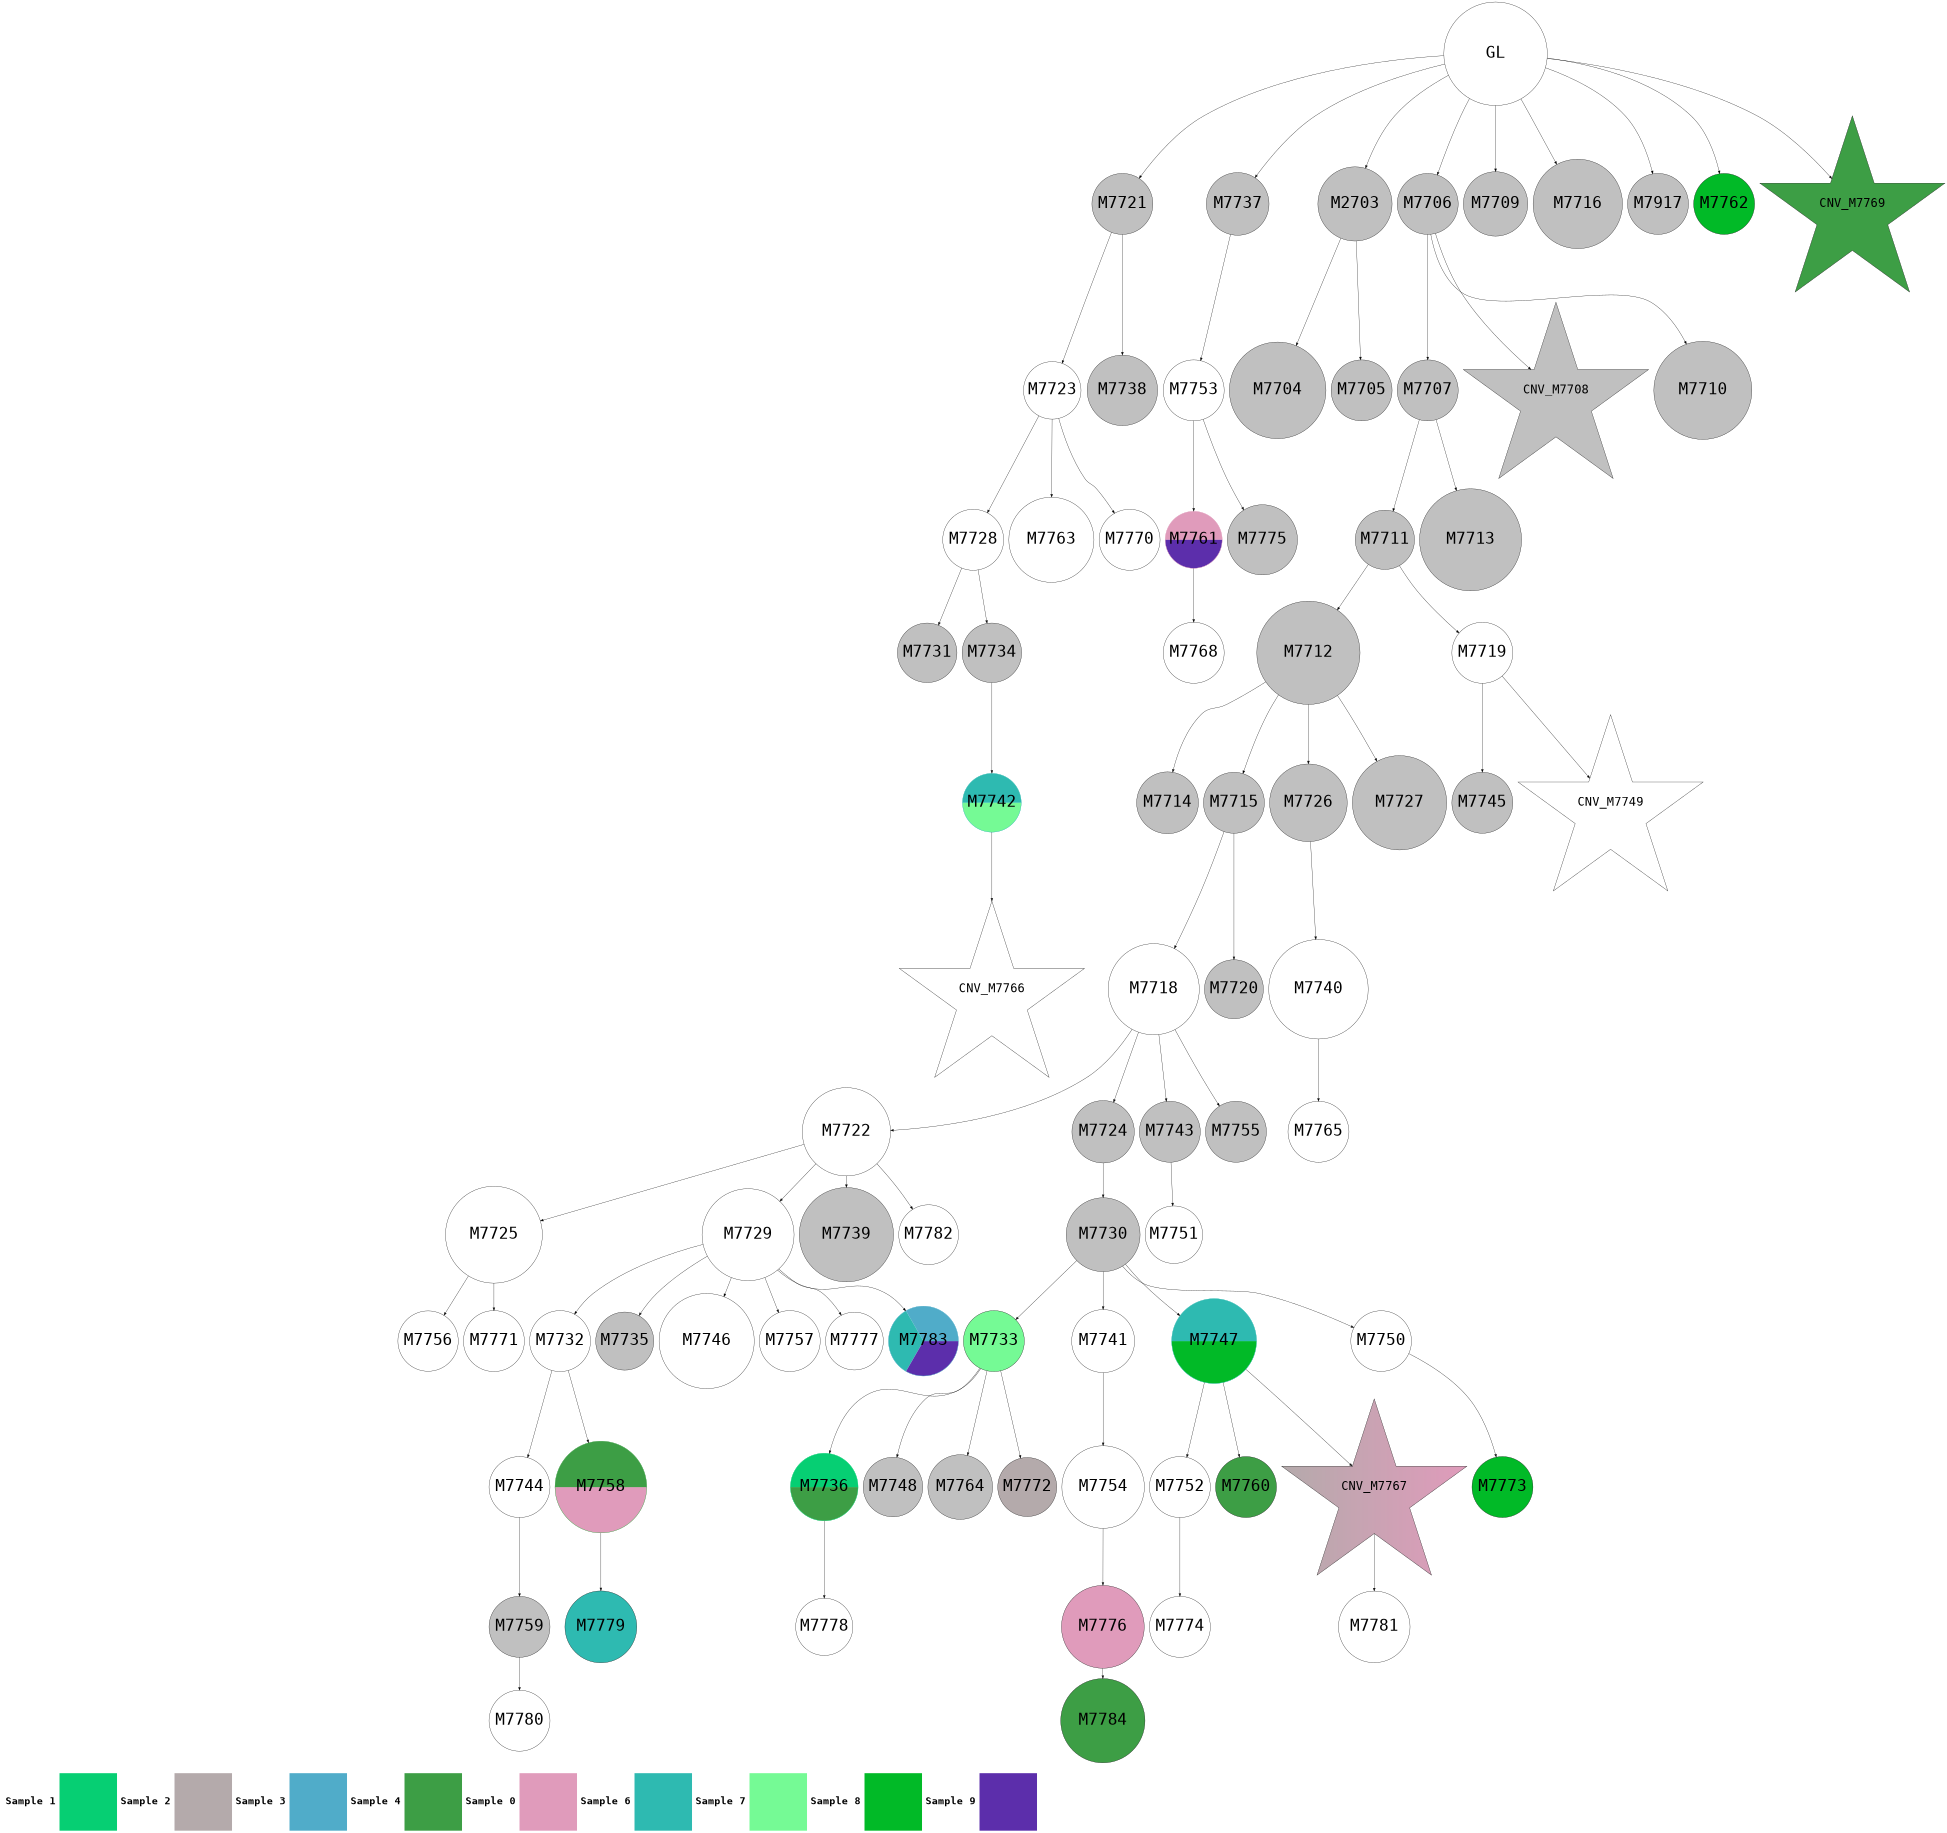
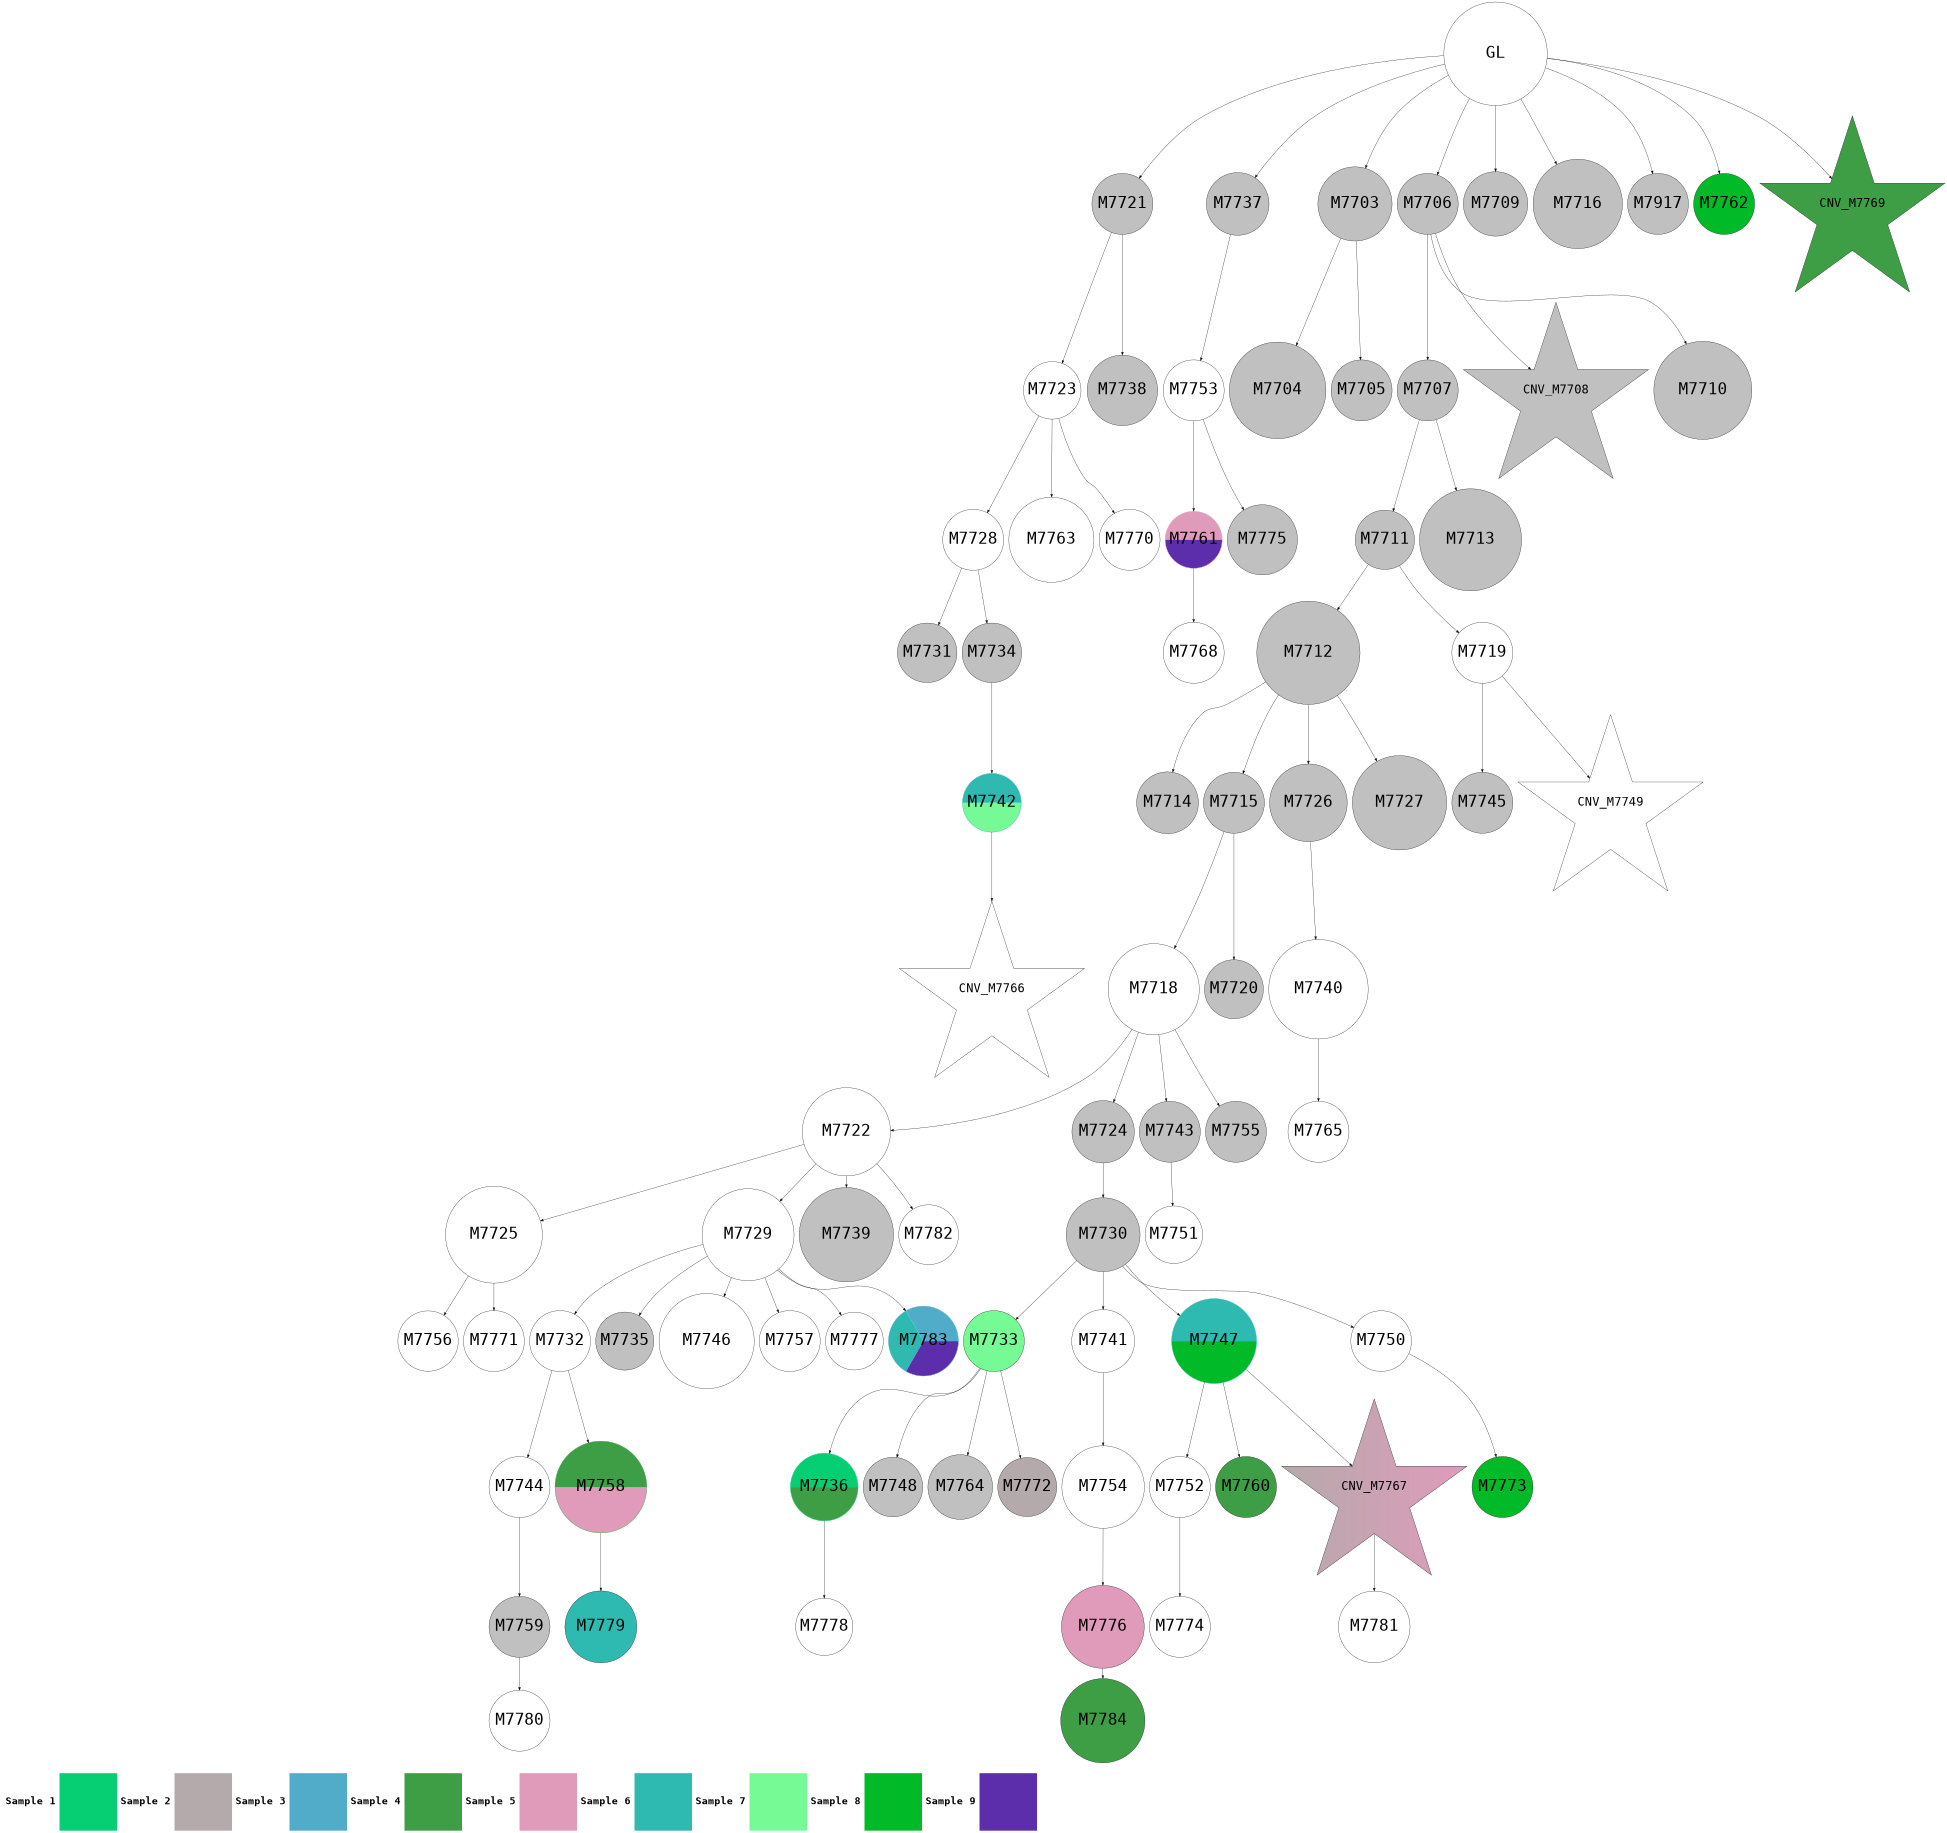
(1355, 204) -> (1355, 204)
(491, 1801) -> (491, 1801)
